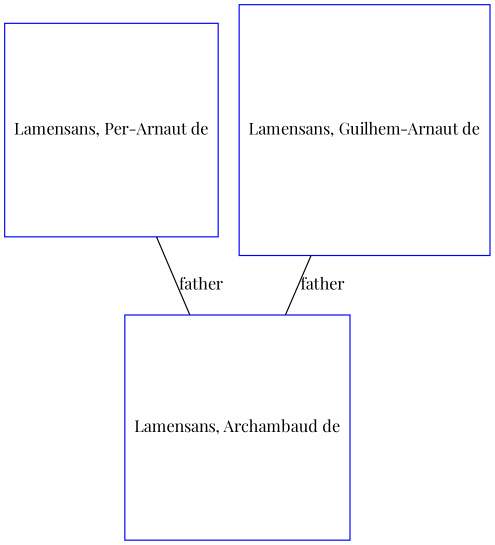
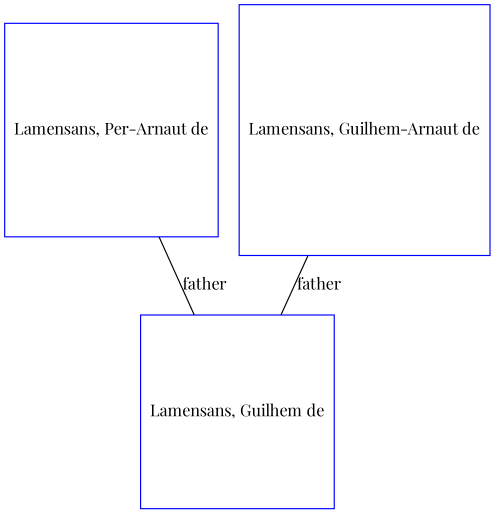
(237, 428) -> (237, 412)
